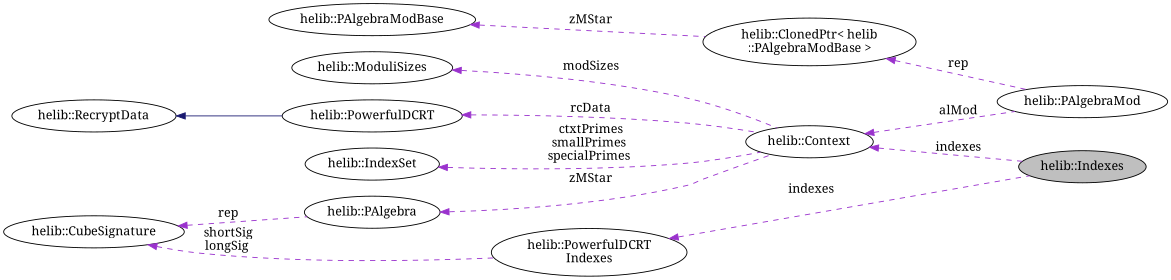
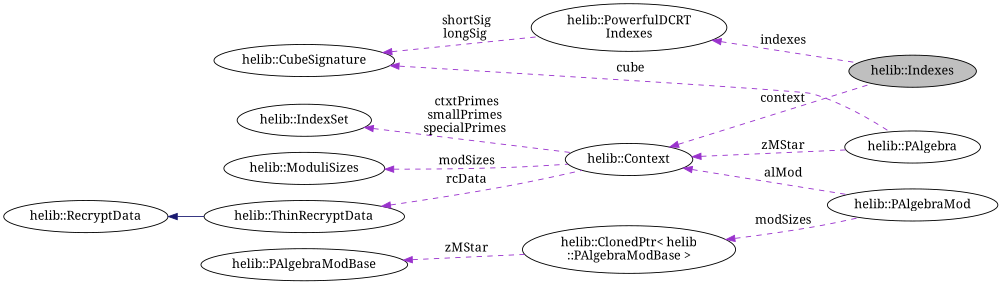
(957, 64) -> (782, 221)
(372, 116) -> (304, 217)
(957, 148) -> (782, 98)
(613, 199) -> (773, 153)
(227, 214) -> (629, 68)
